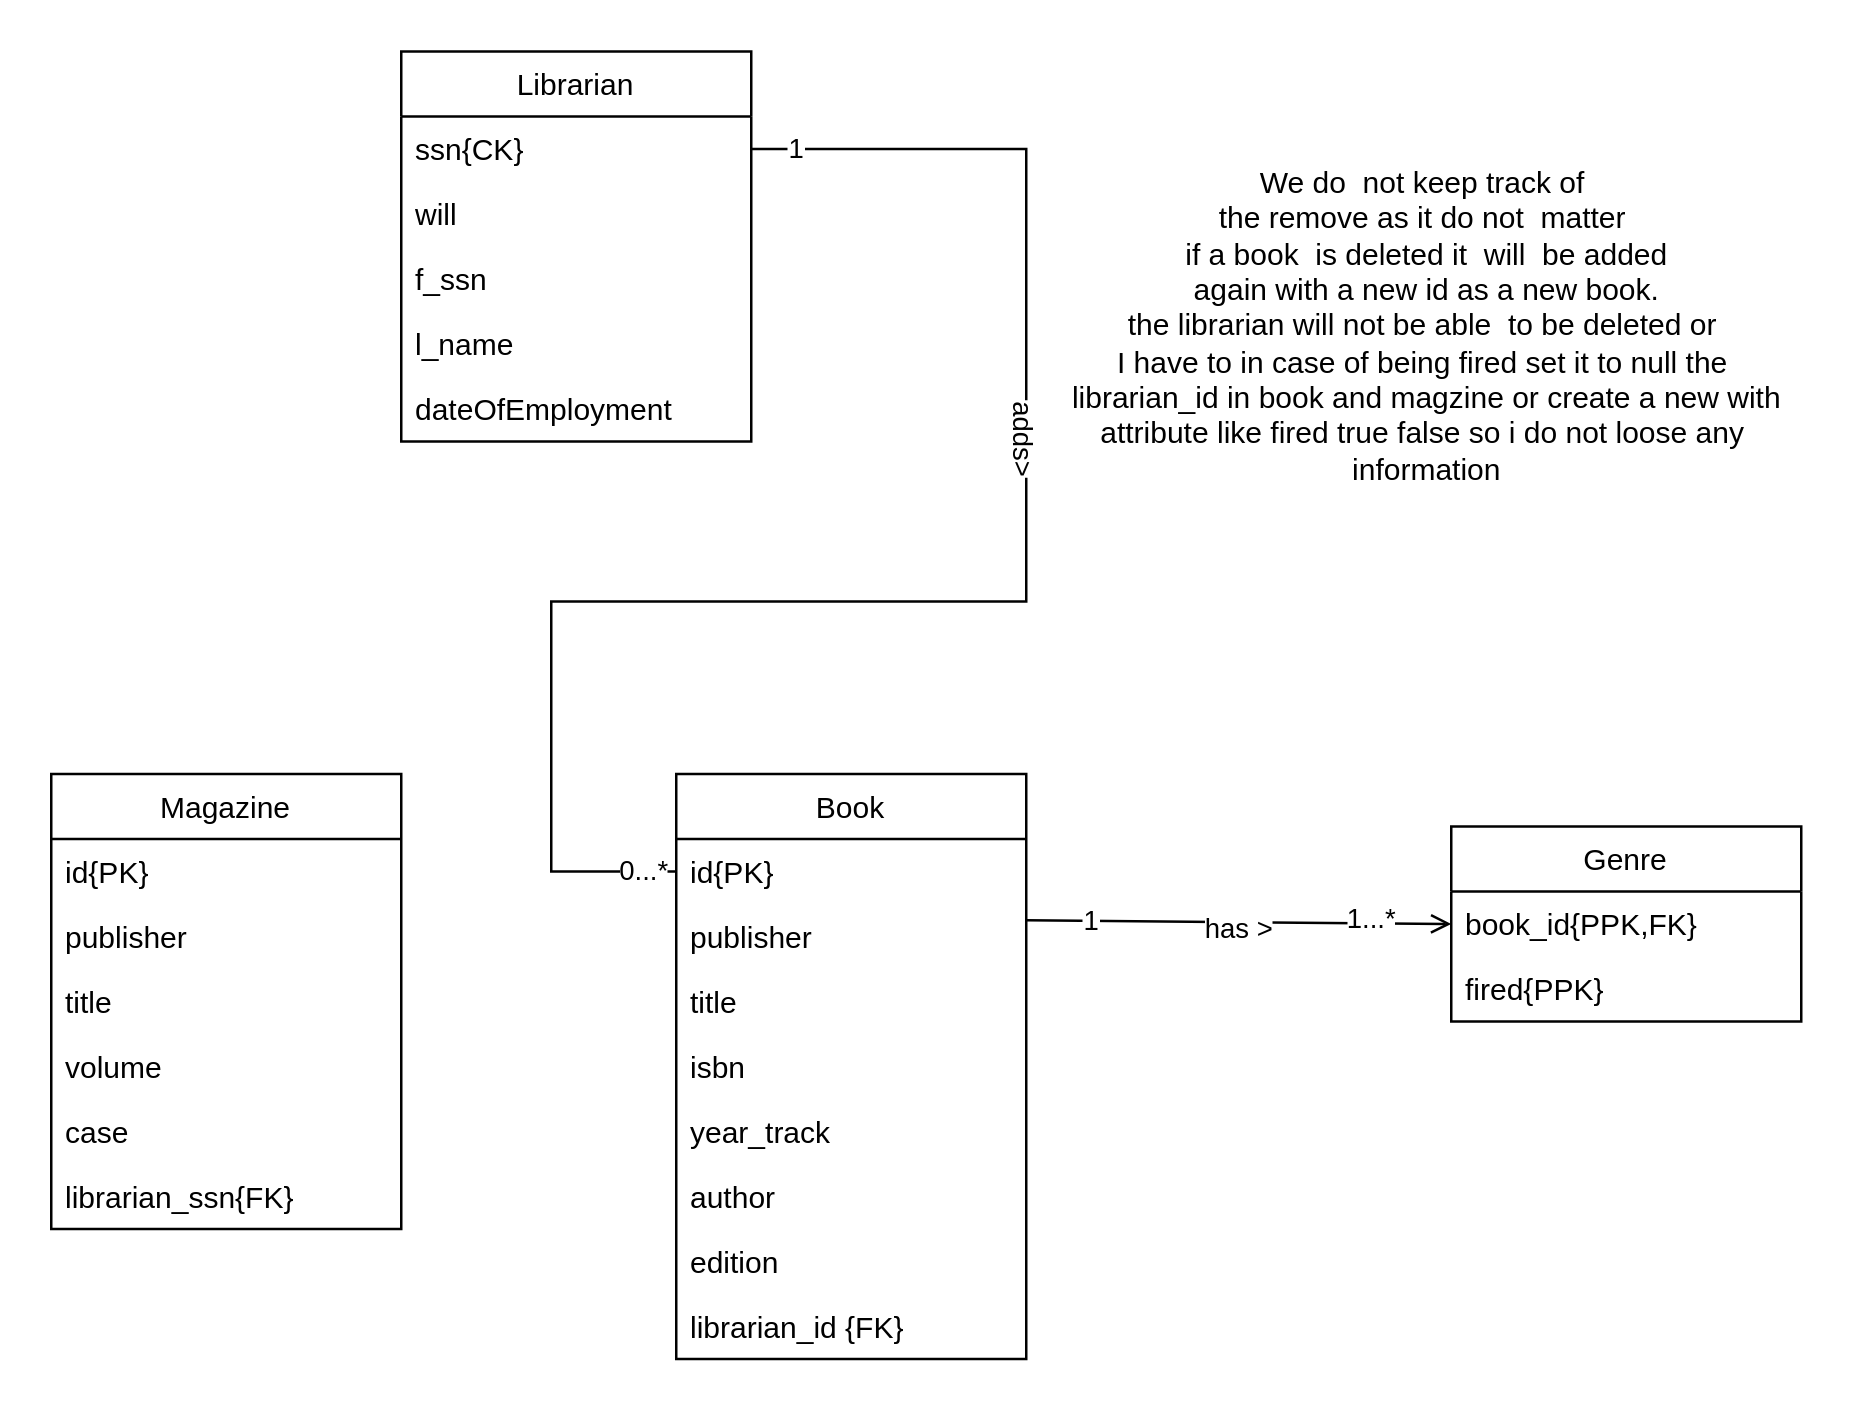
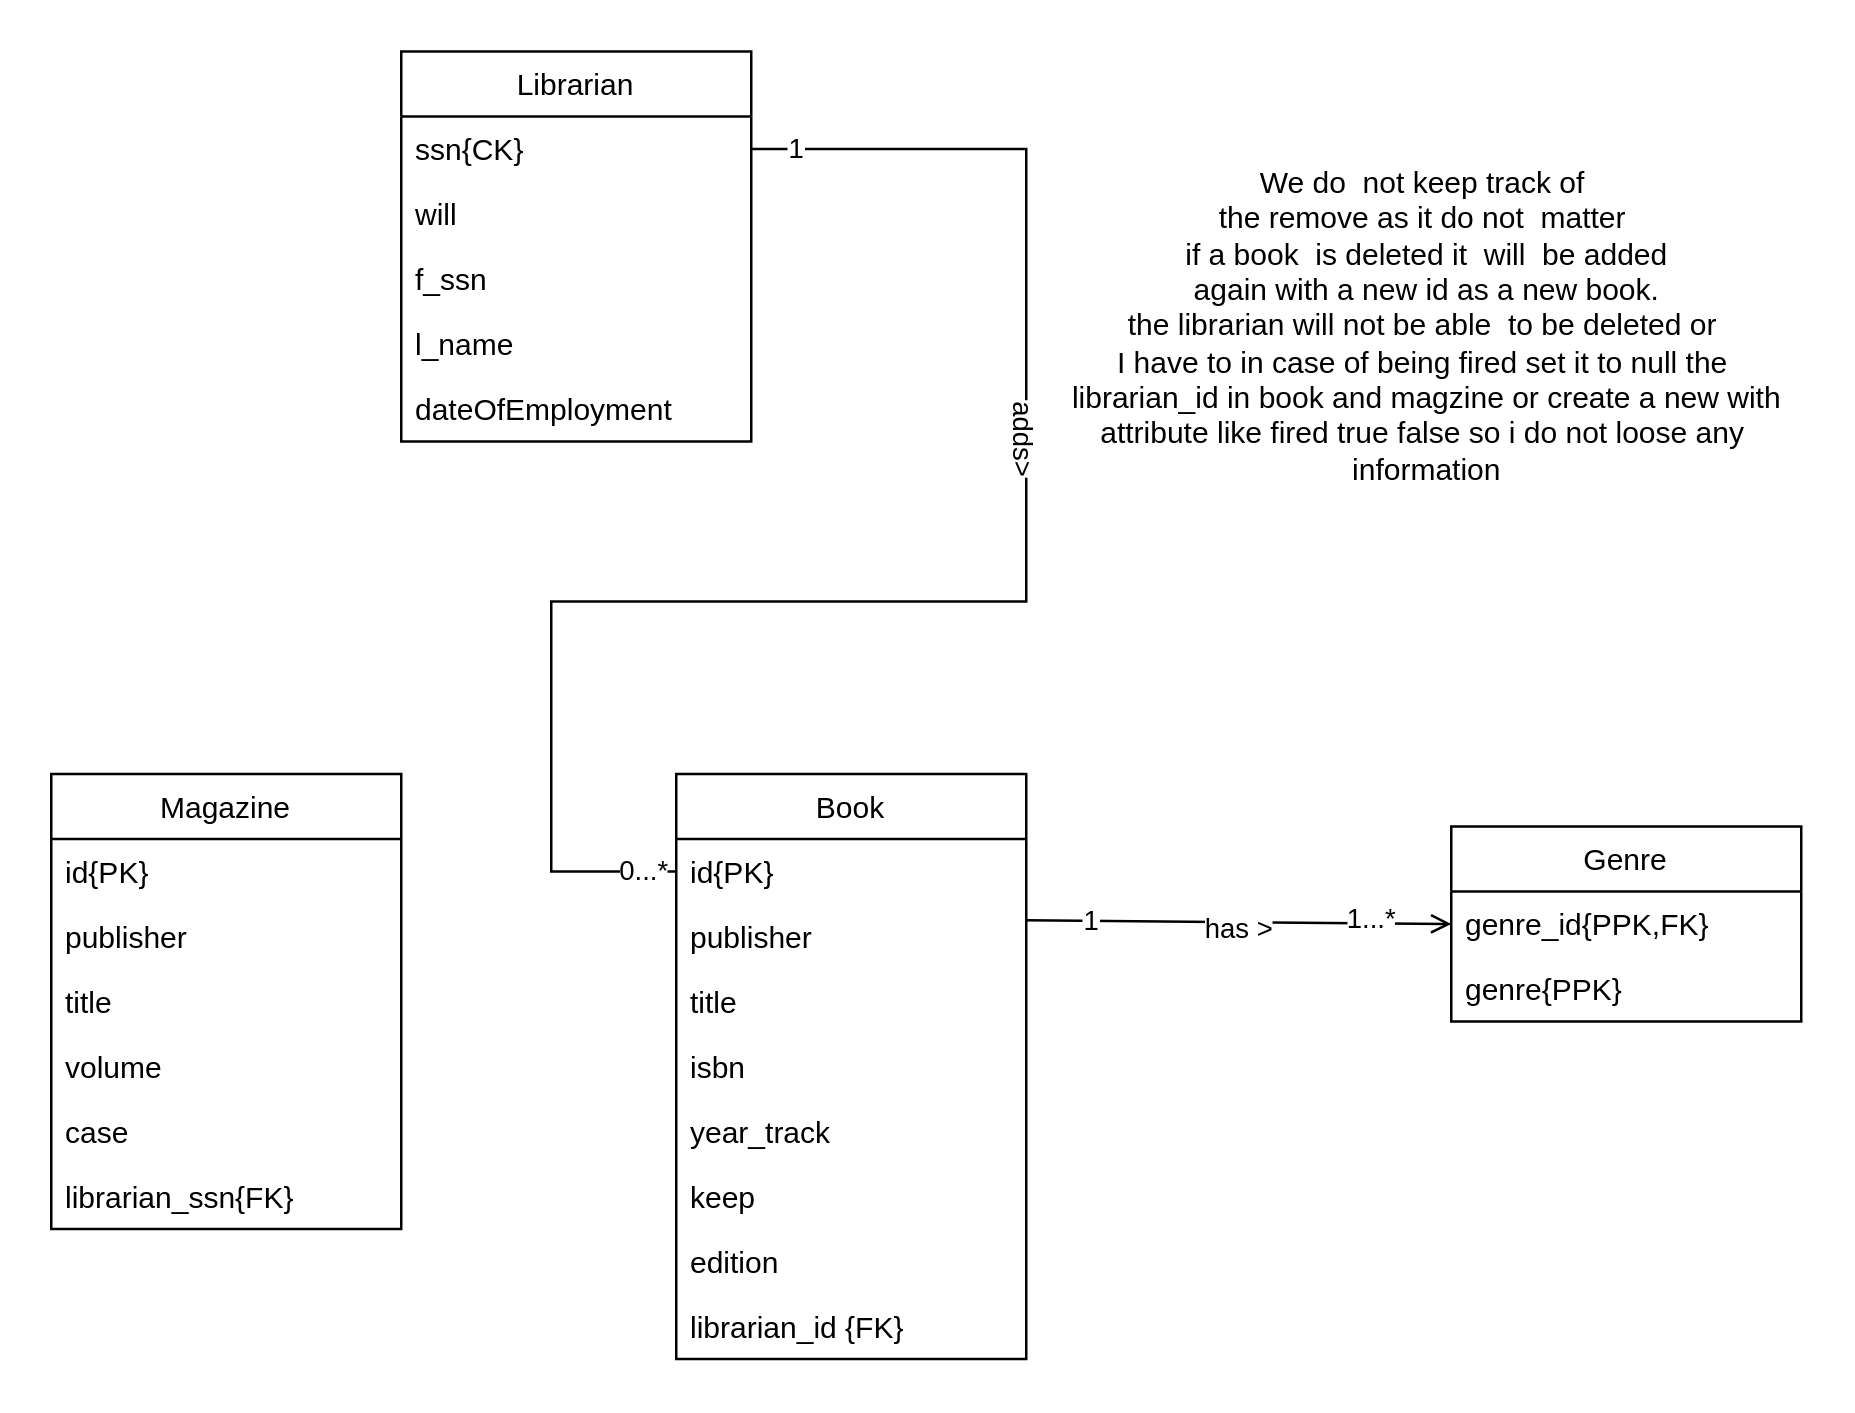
(1583, 925) -> (1592, 925)
(1545, 990) -> (1549, 990)
(740, 1198) -> (724, 1198)
